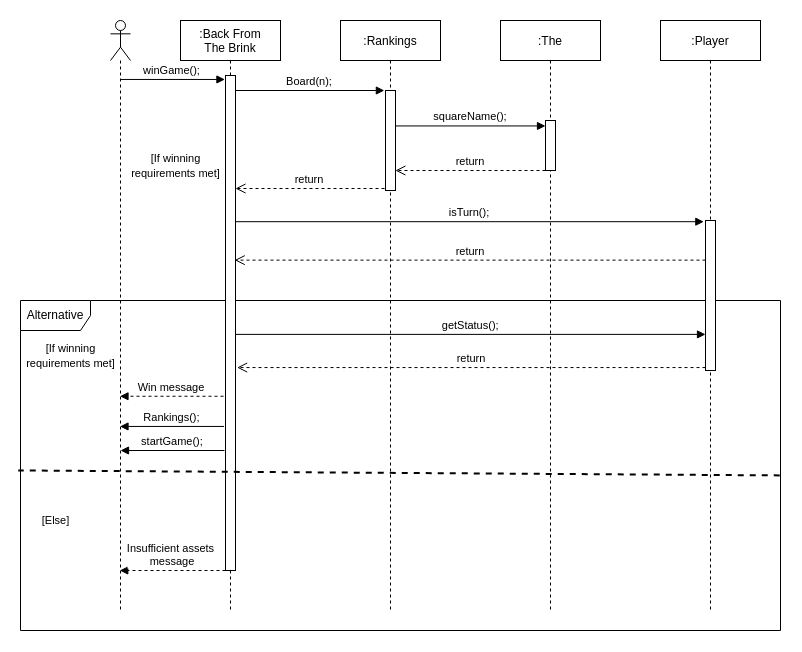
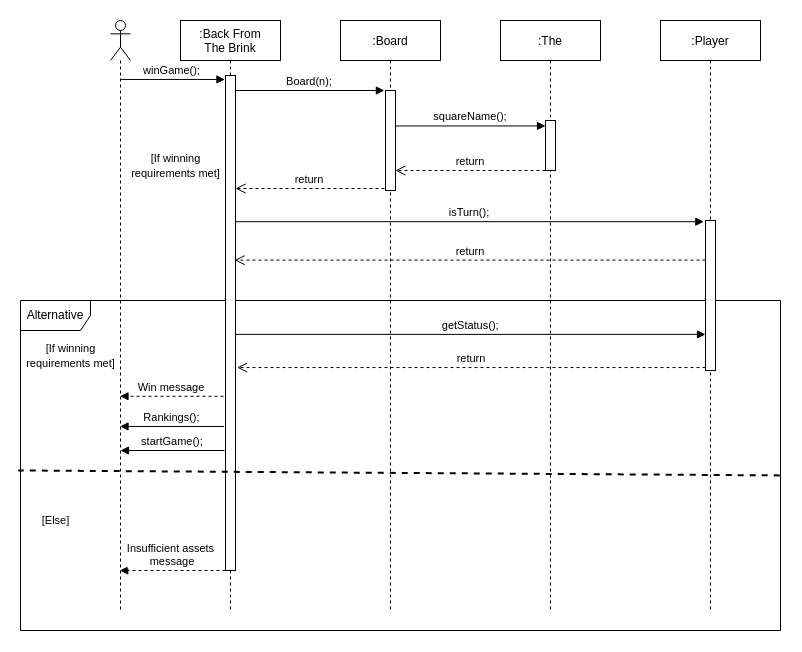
(390, 41) -> (390, 41)
